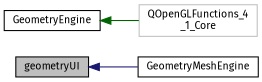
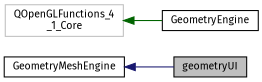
(125, 21) -> (148, 21)
(119, 67) -> (155, 67)
